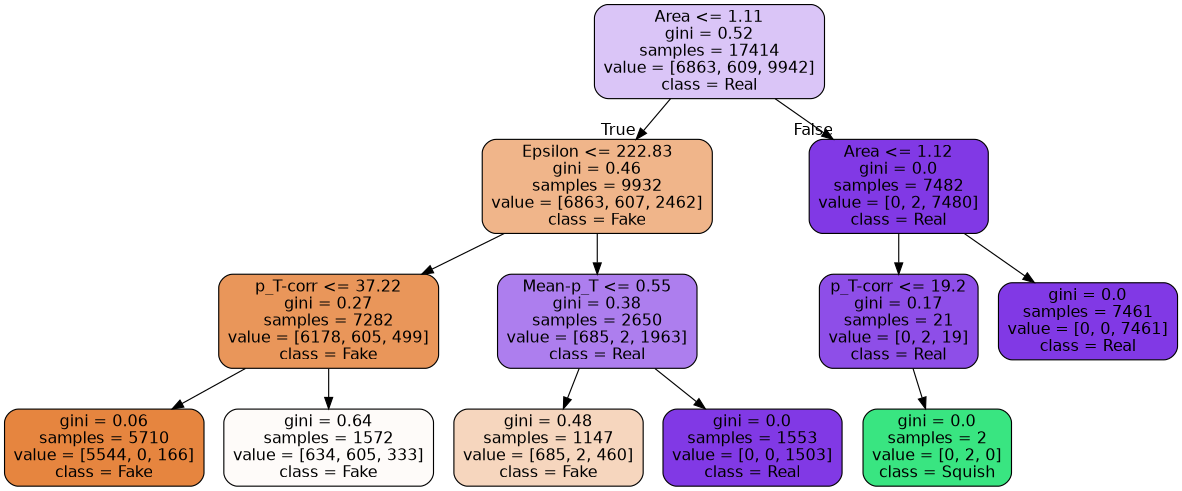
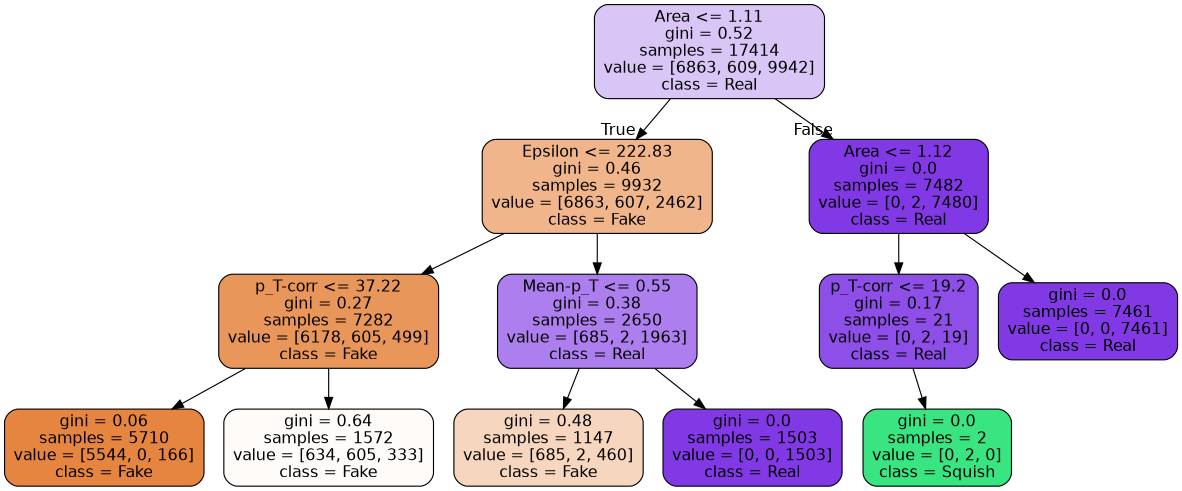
(753, 448) -> (753, 448)
